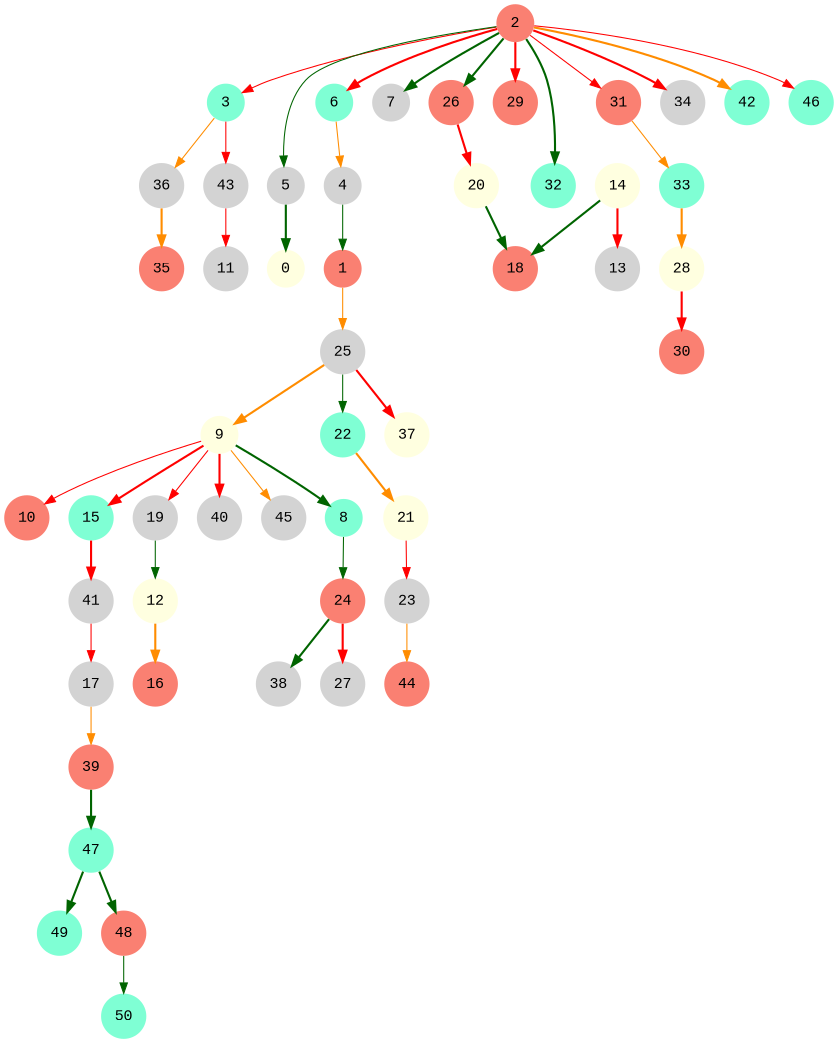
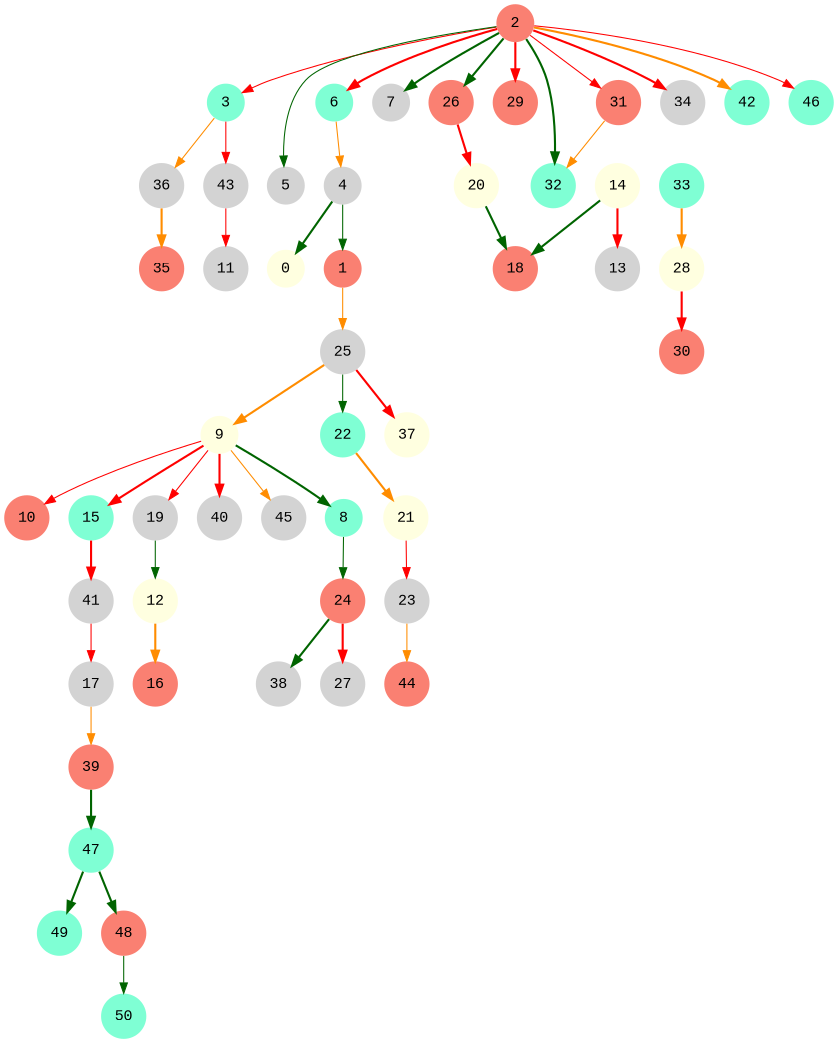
(647, 140) -> (589, 140)
(286, 222) -> (317, 223)
